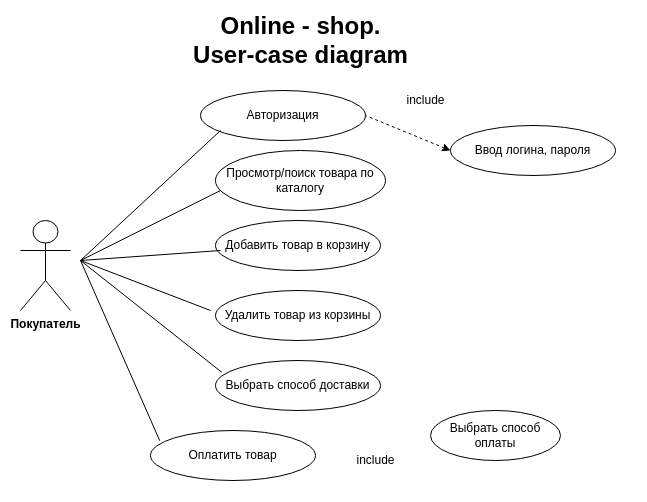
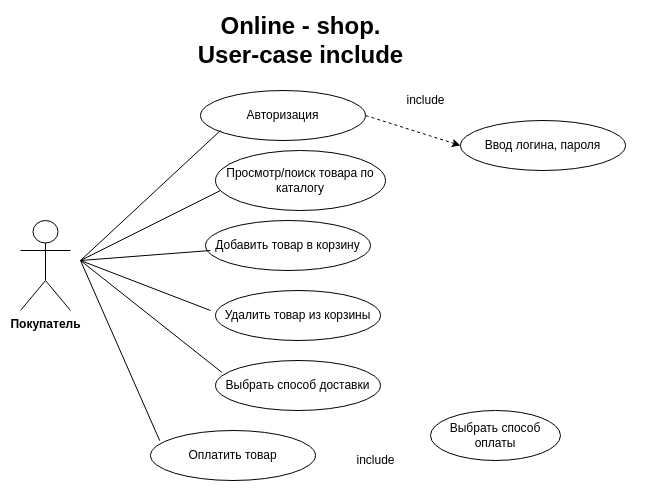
(301, 41) -> (301, 41)
(533, 151) -> (543, 146)
(298, 246) -> (288, 246)
